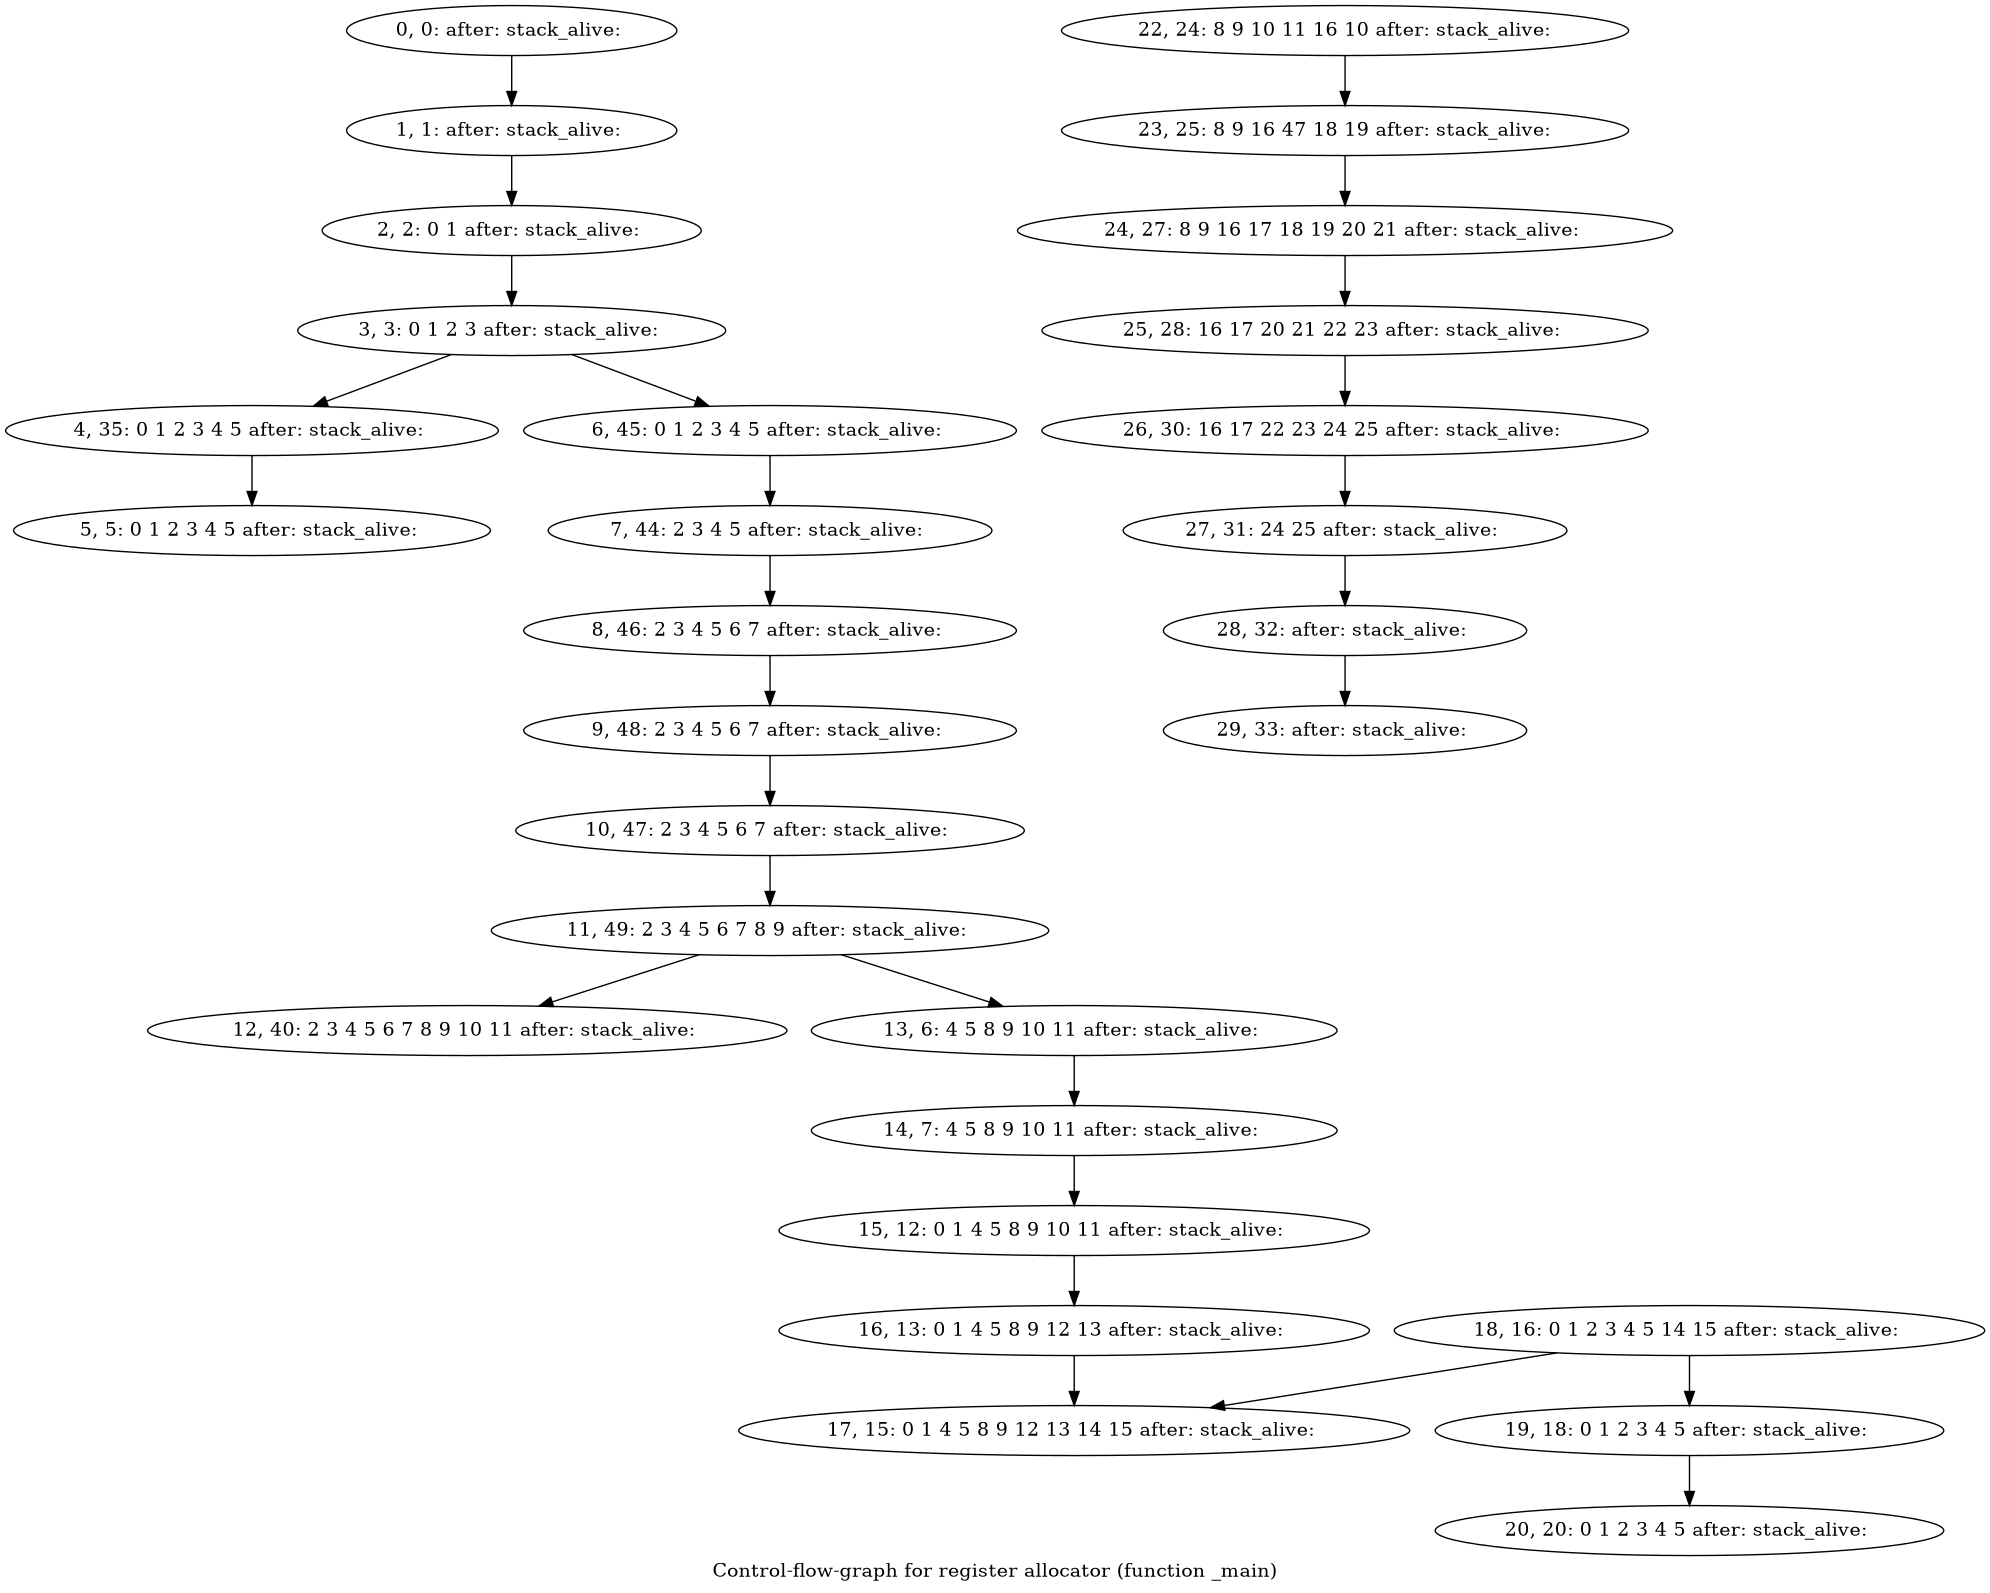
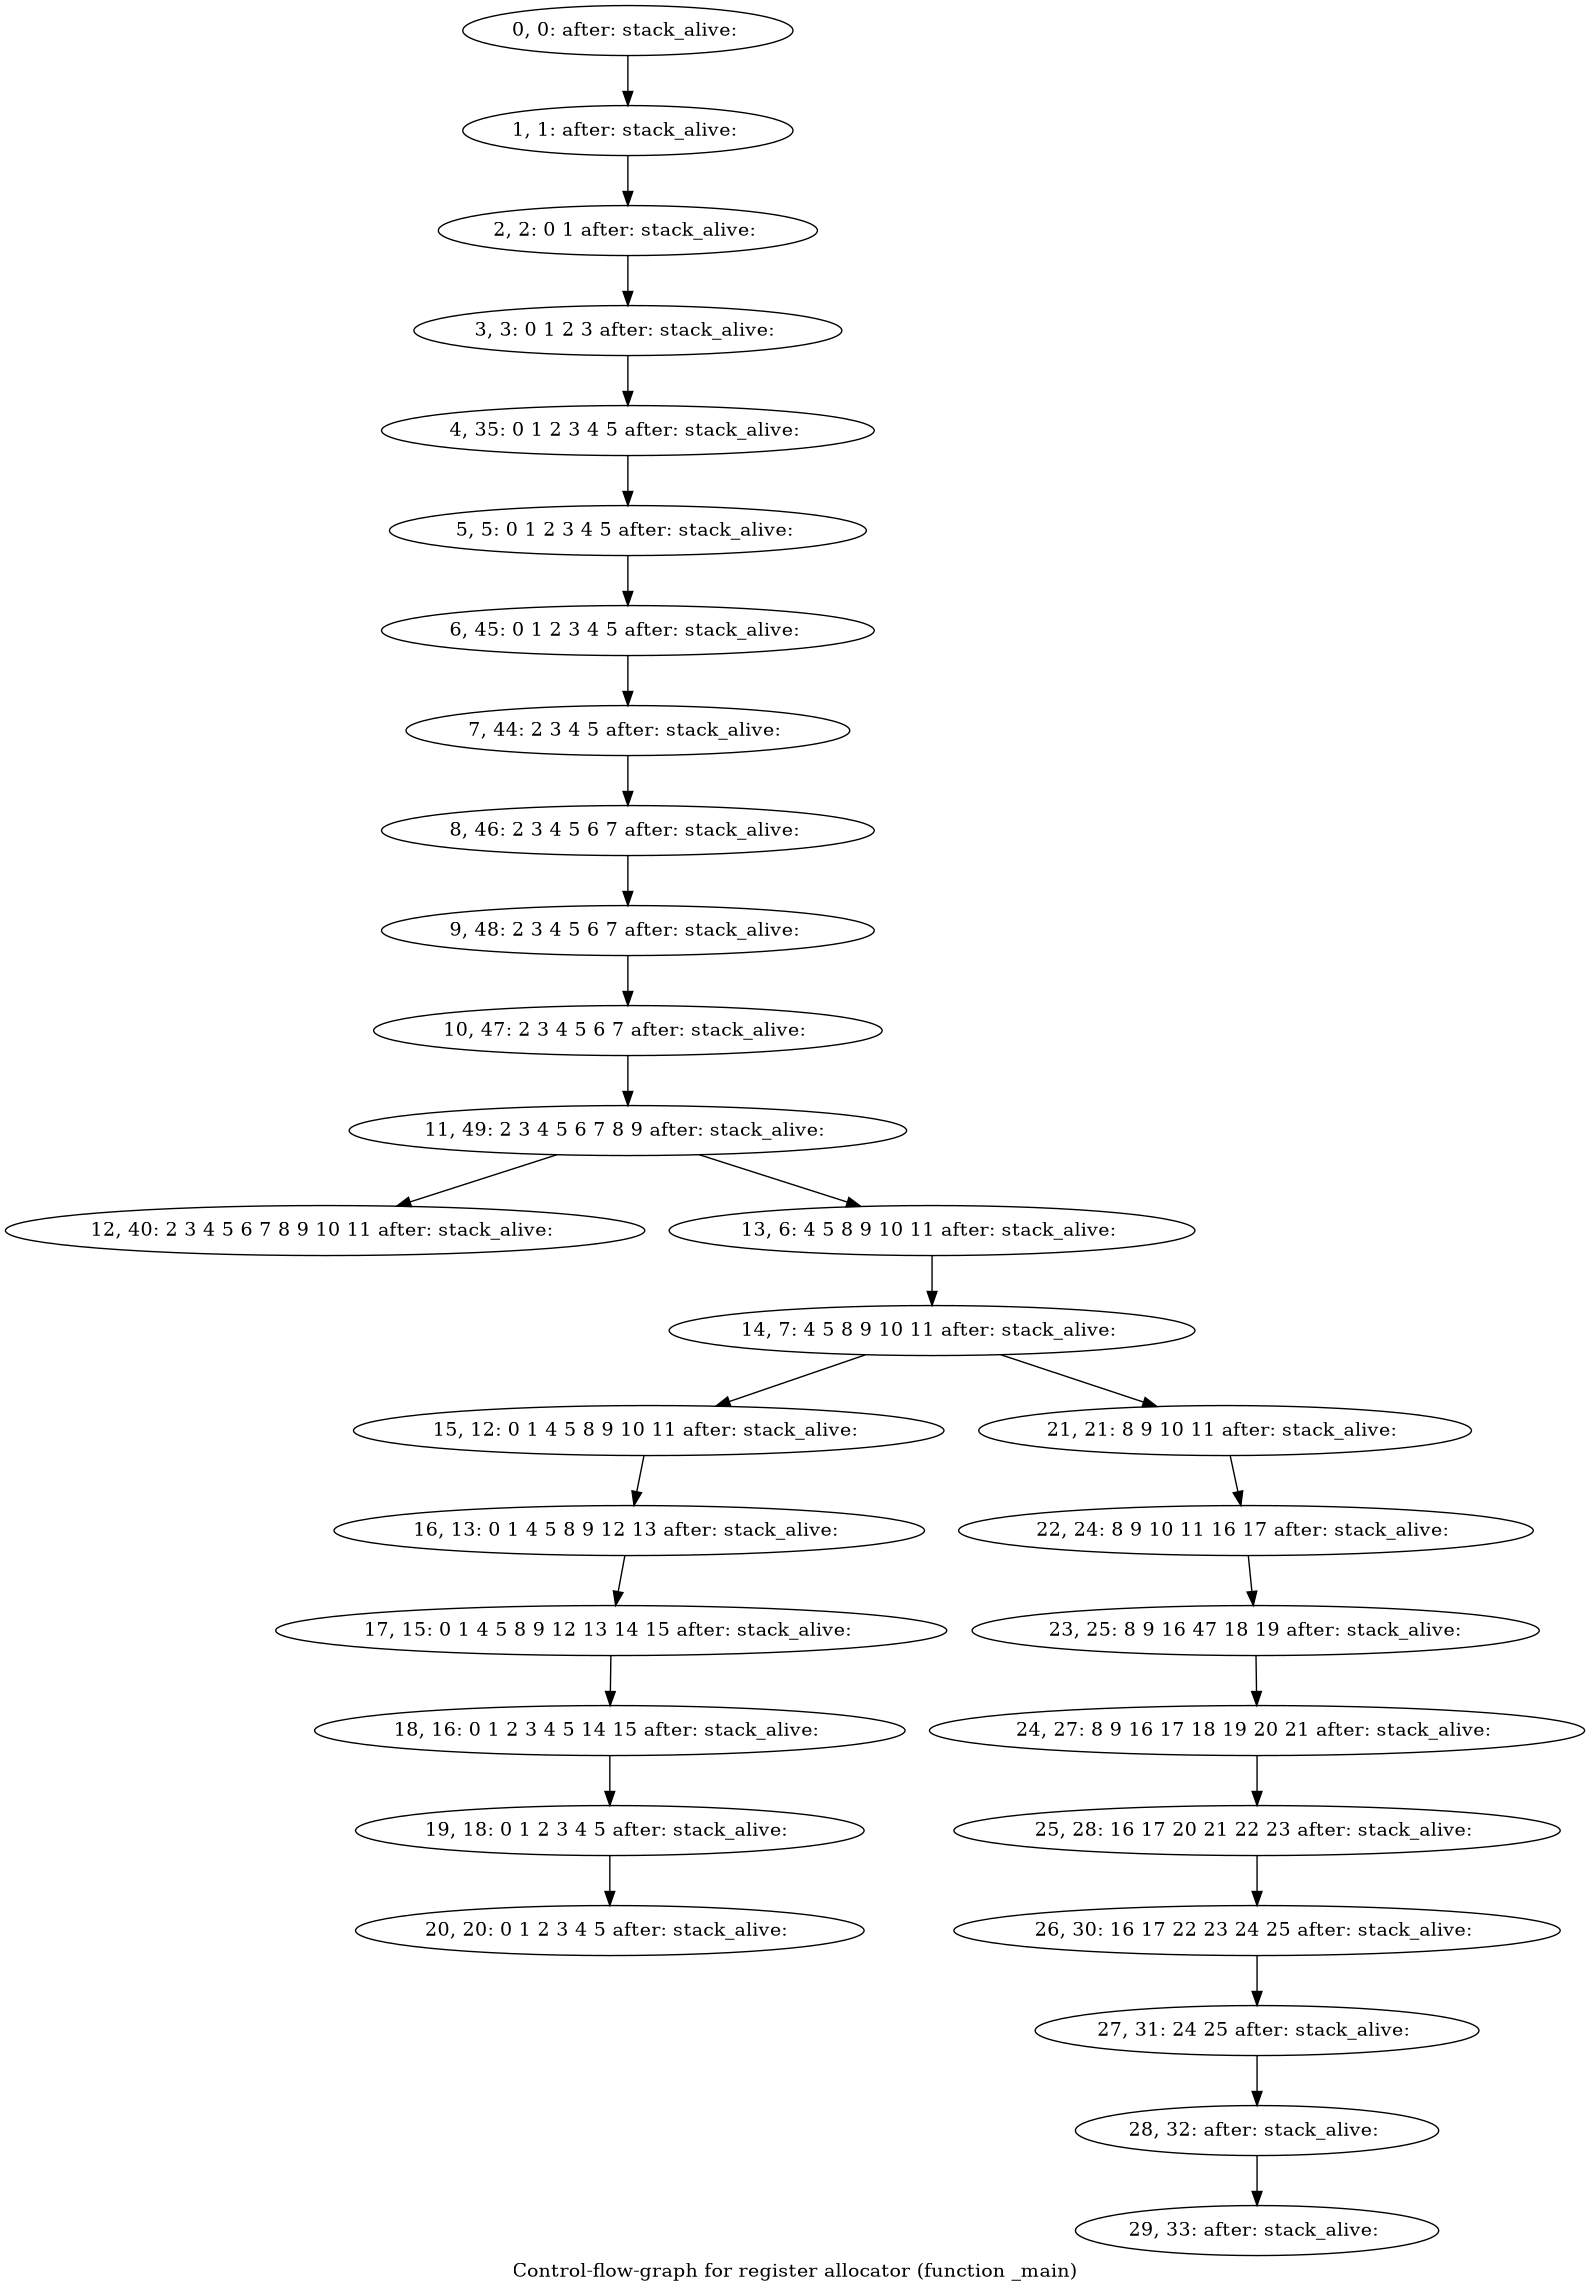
(1345, 31) -> (1246, 1531)
(634, 378) -> (628, 574)
(1391, 1379) -> (611, 1674)
none -> (1225, 1431)
